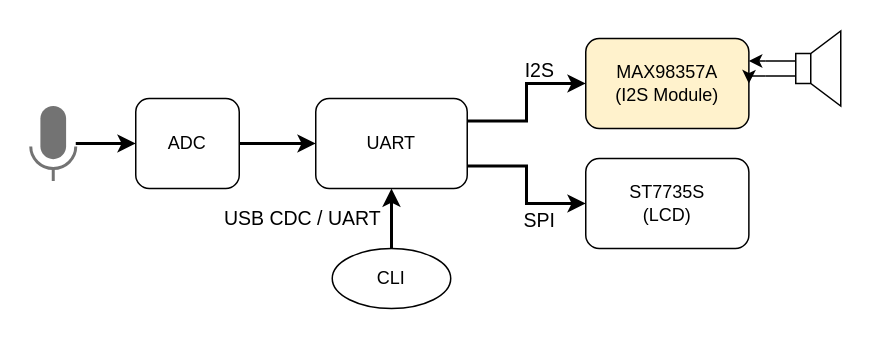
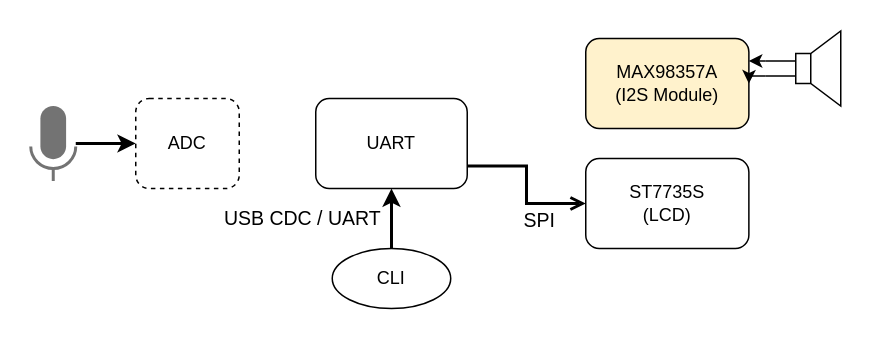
(527, 109) -> none
(188, 143) -> (188, 143)
(271, 143) -> none
(571, 203) -> (572, 203)
